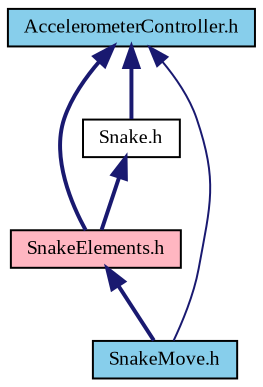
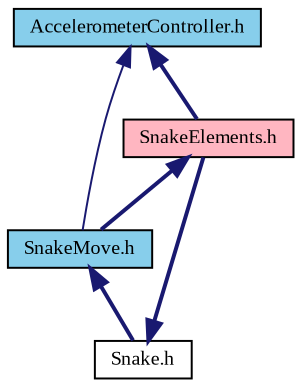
(131, 93) -> (117, 313)
